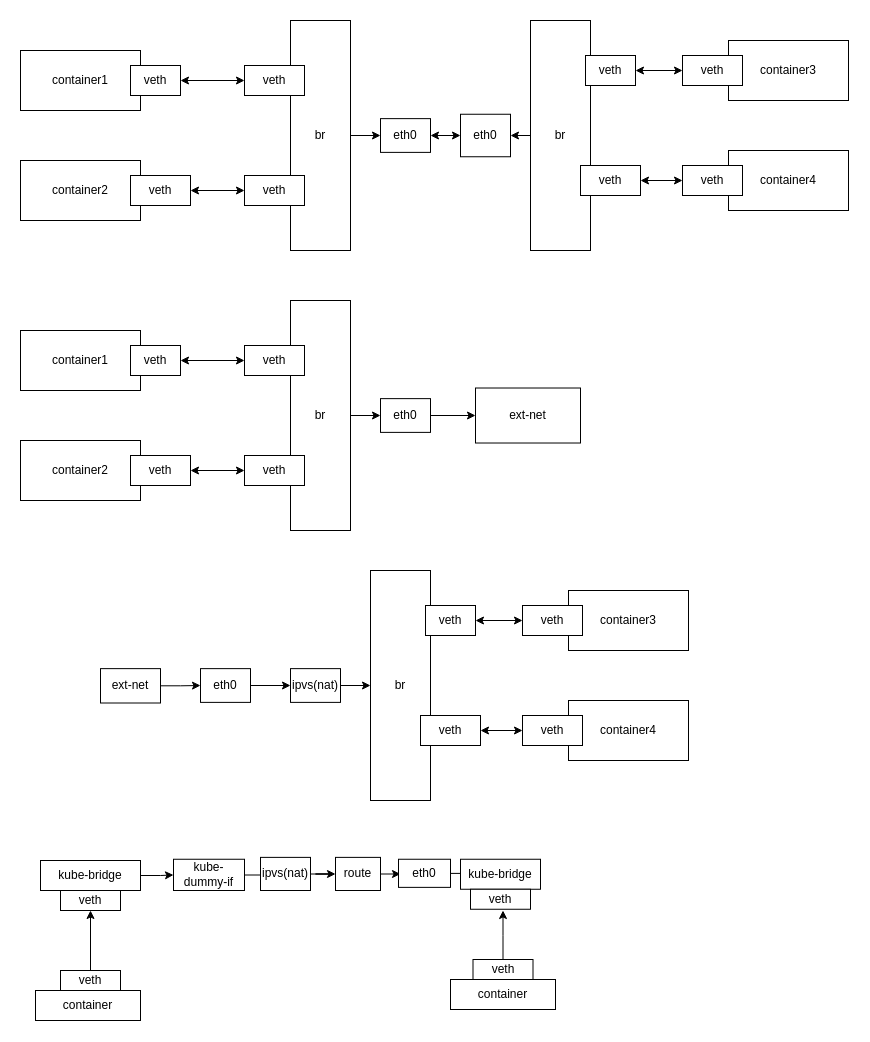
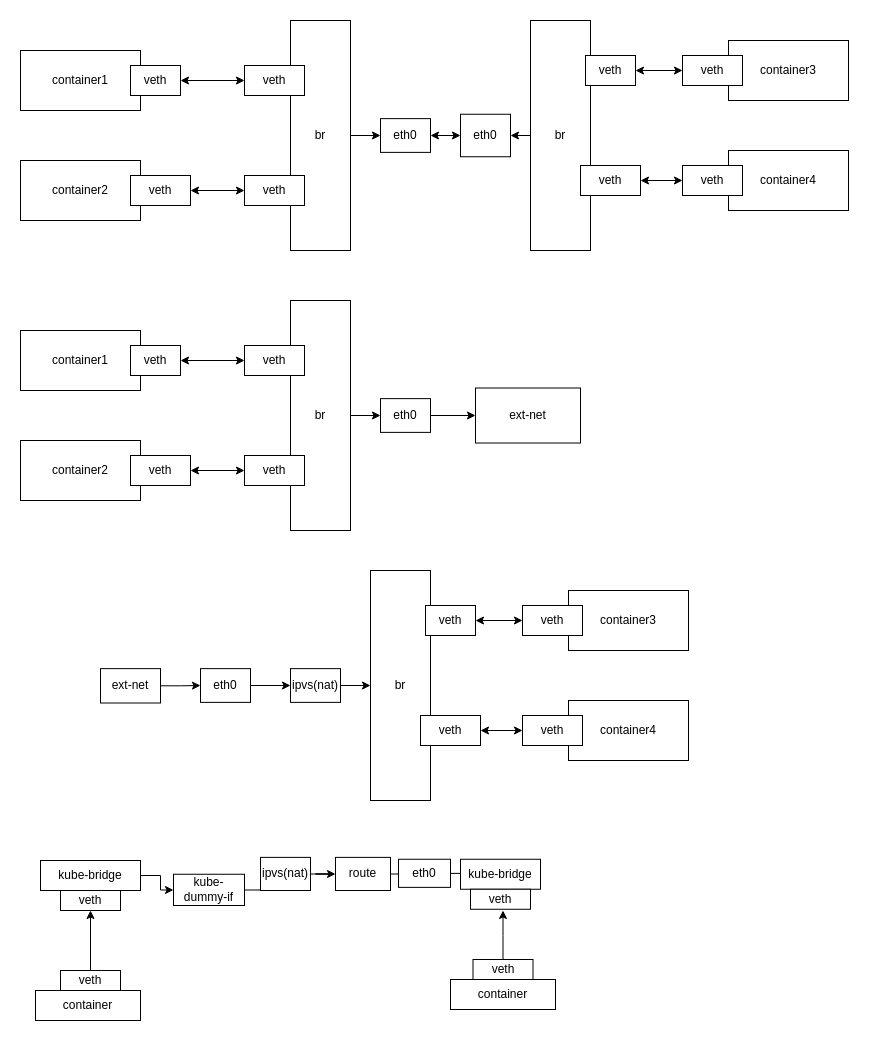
(358, 874) -> (363, 874)
(209, 875) -> (209, 890)
